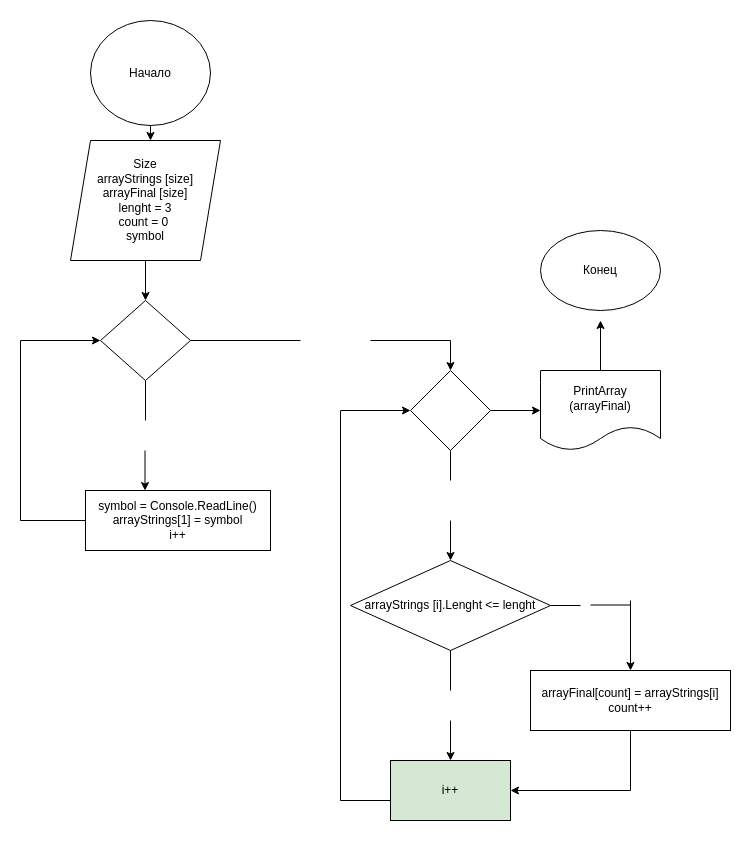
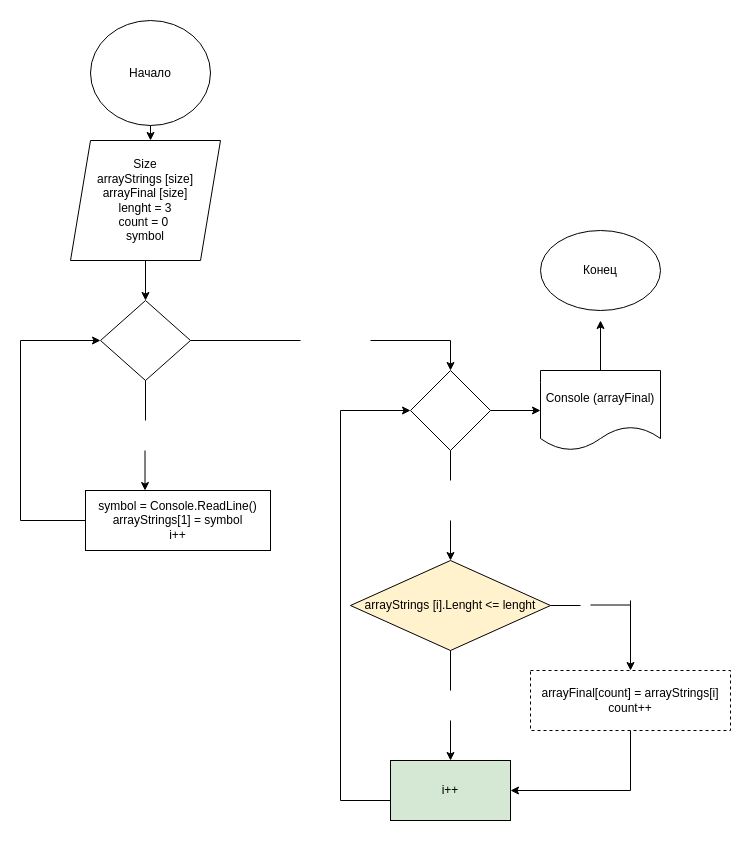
(601, 399) -> (601, 399)
(451, 606) -> (451, 606)
(631, 701) -> (631, 701)
